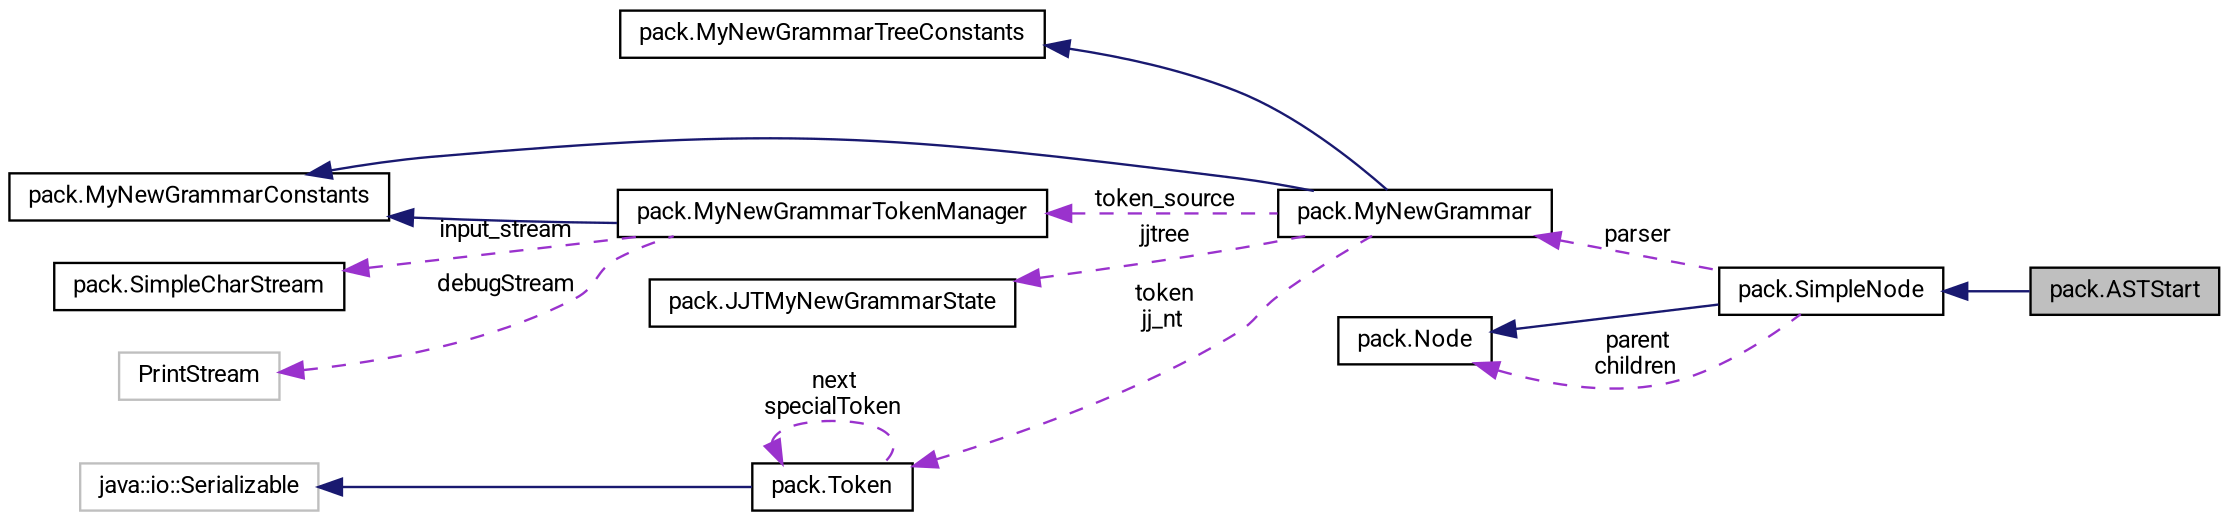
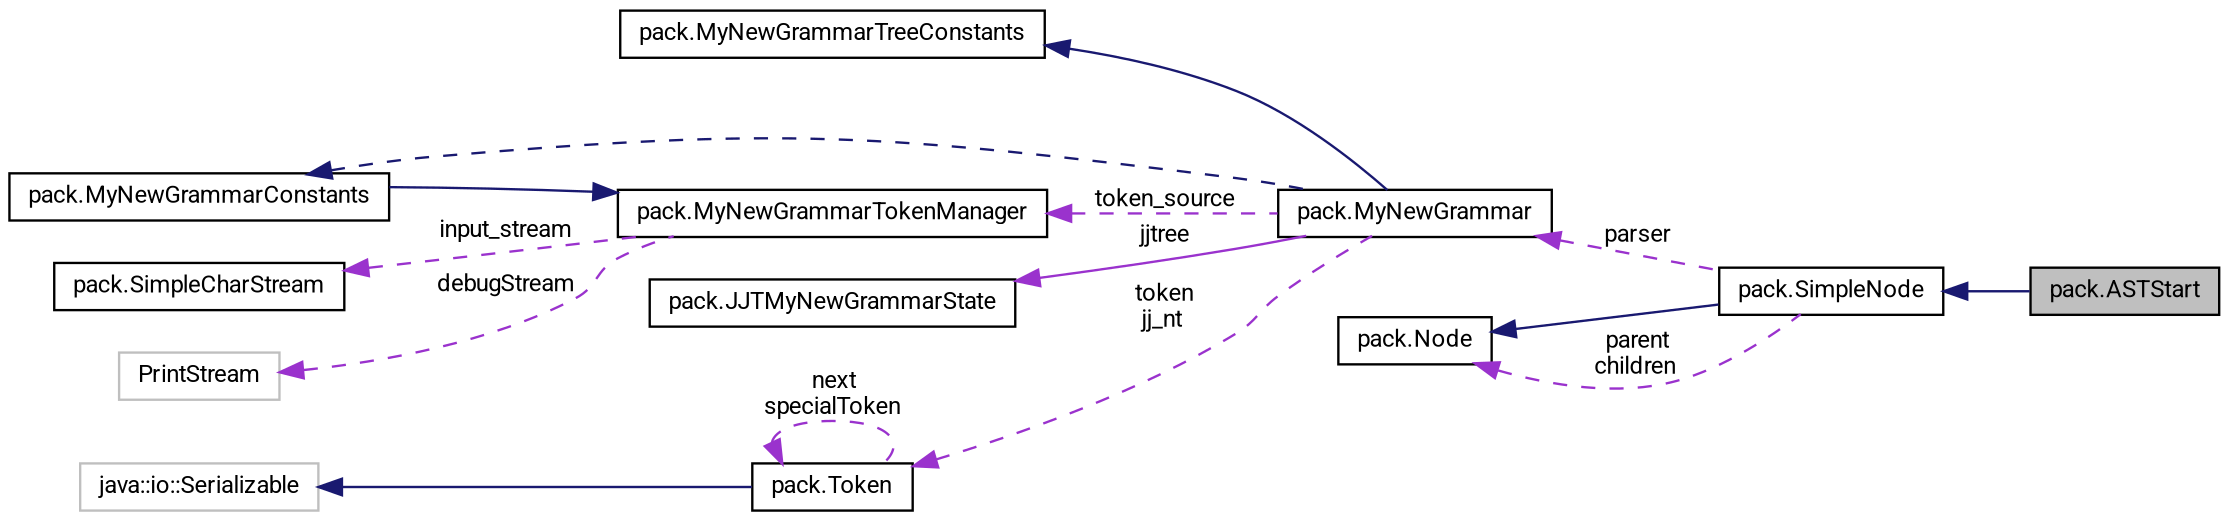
(823, 139) -> (823, 139)
(515, 221) -> (491, 189)
(1173, 259) -> (1173, 259)
